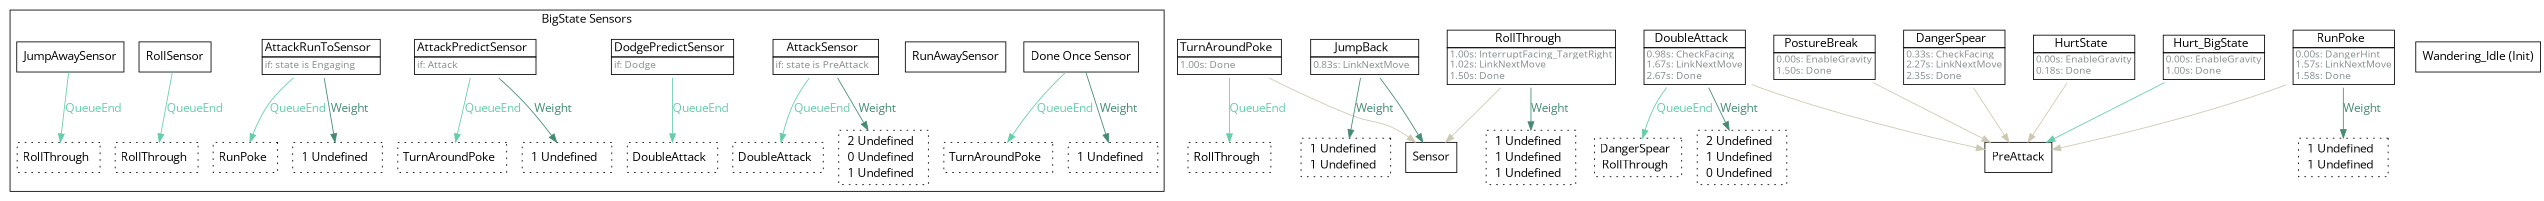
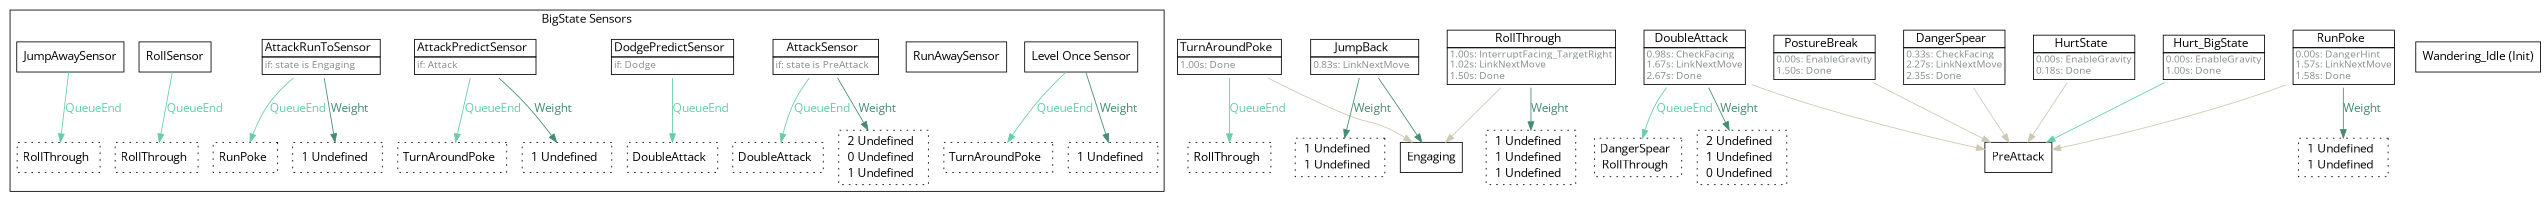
(1081, 57) -> (1081, 57)
(1431, 157) -> (1431, 157)
